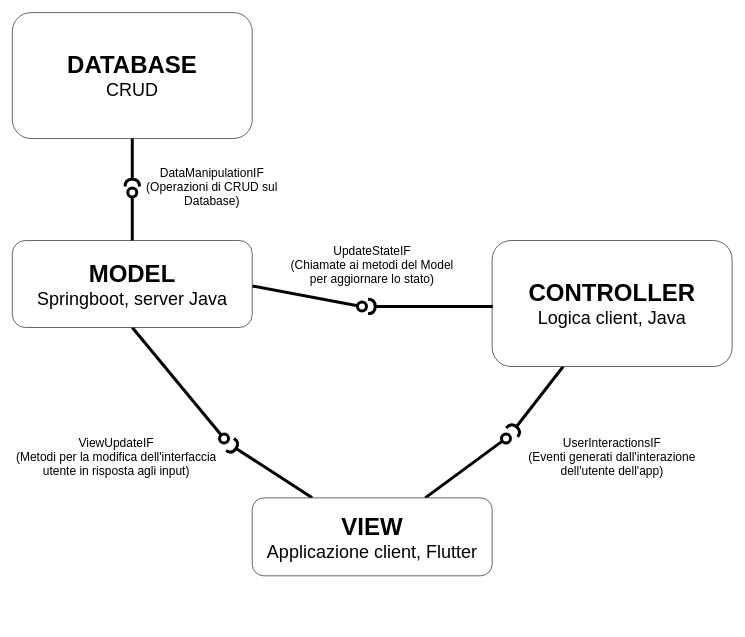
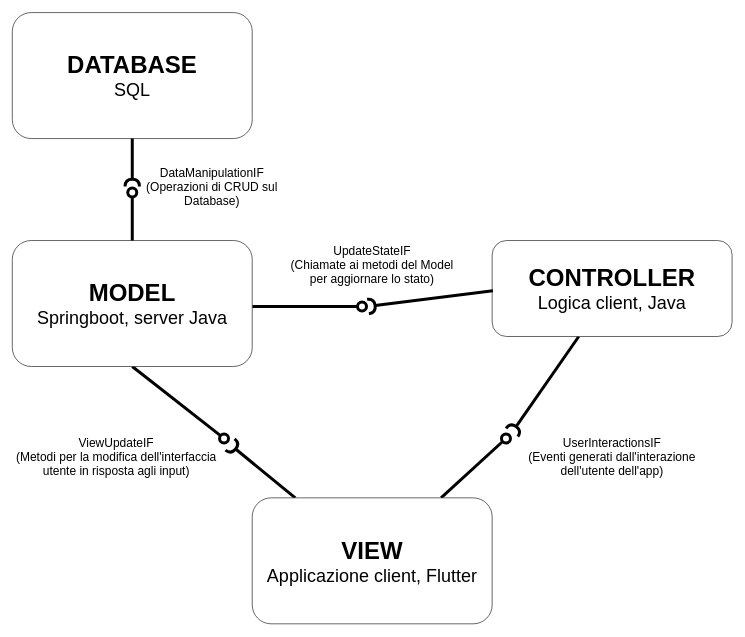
(132, 75) -> (132, 75)
(132, 284) -> (132, 303)
(612, 303) -> (612, 288)
(372, 537) -> (372, 561)
